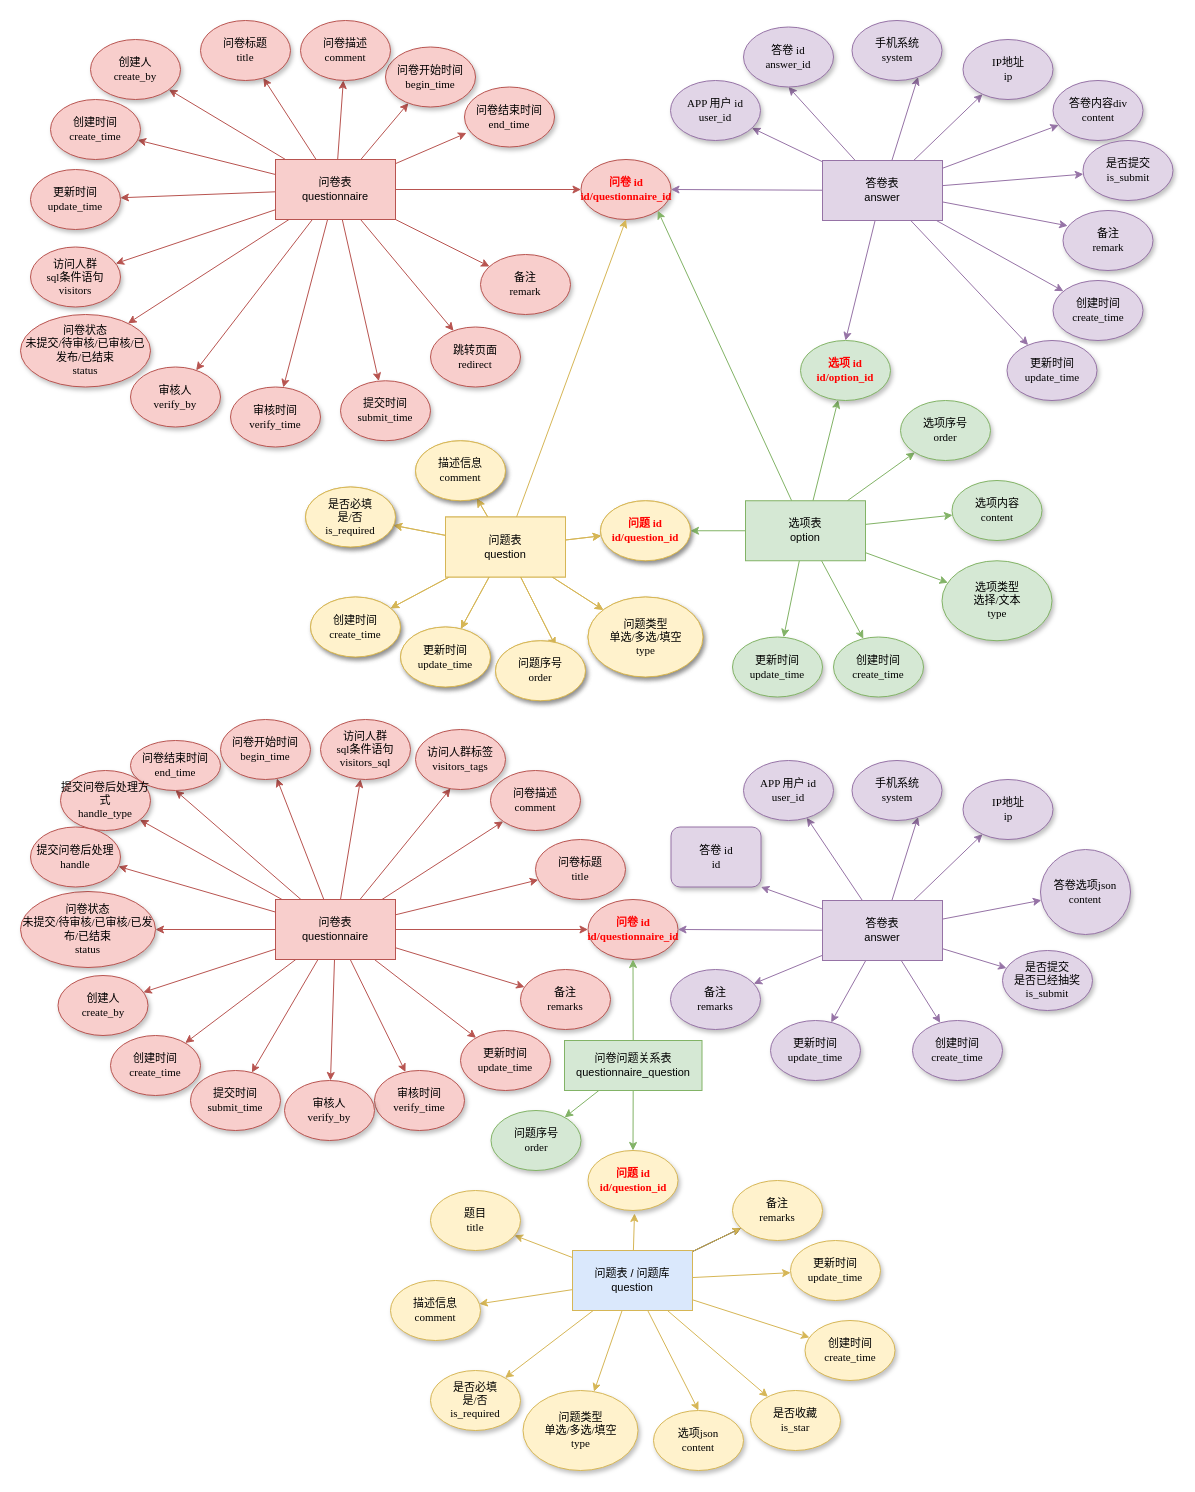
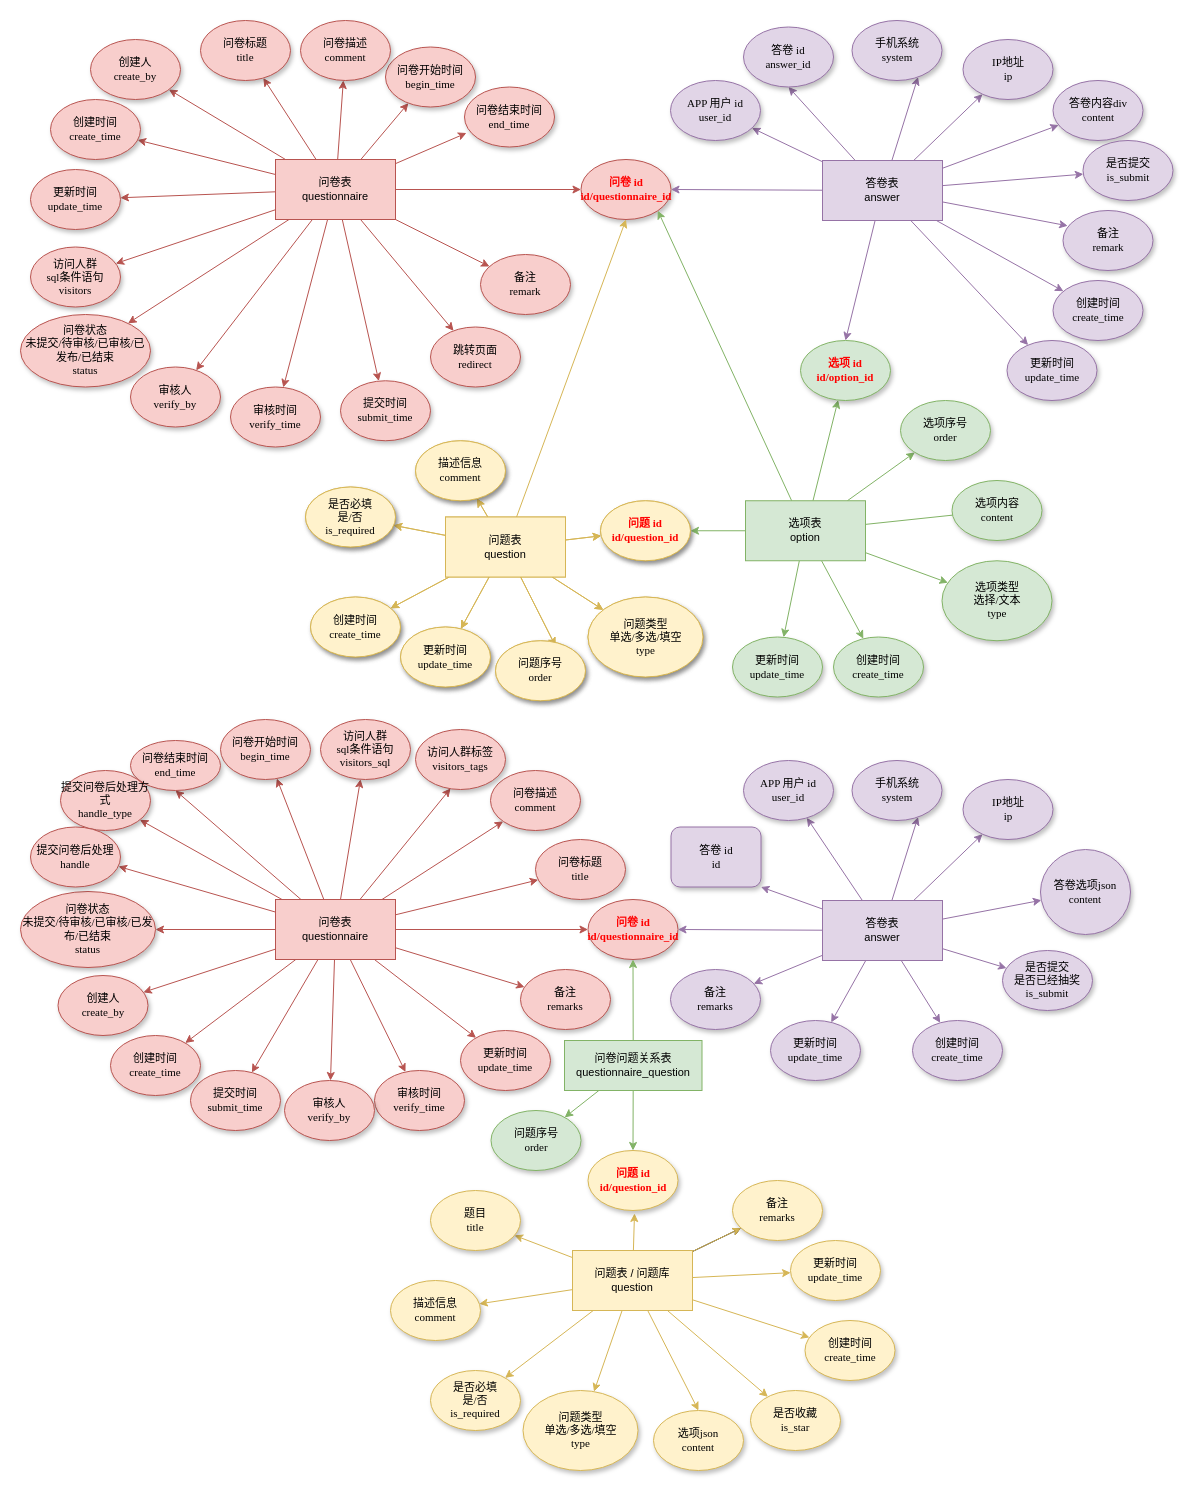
(944, 516) -> (947, 516)
(633, 1281) -> (633, 1281)
